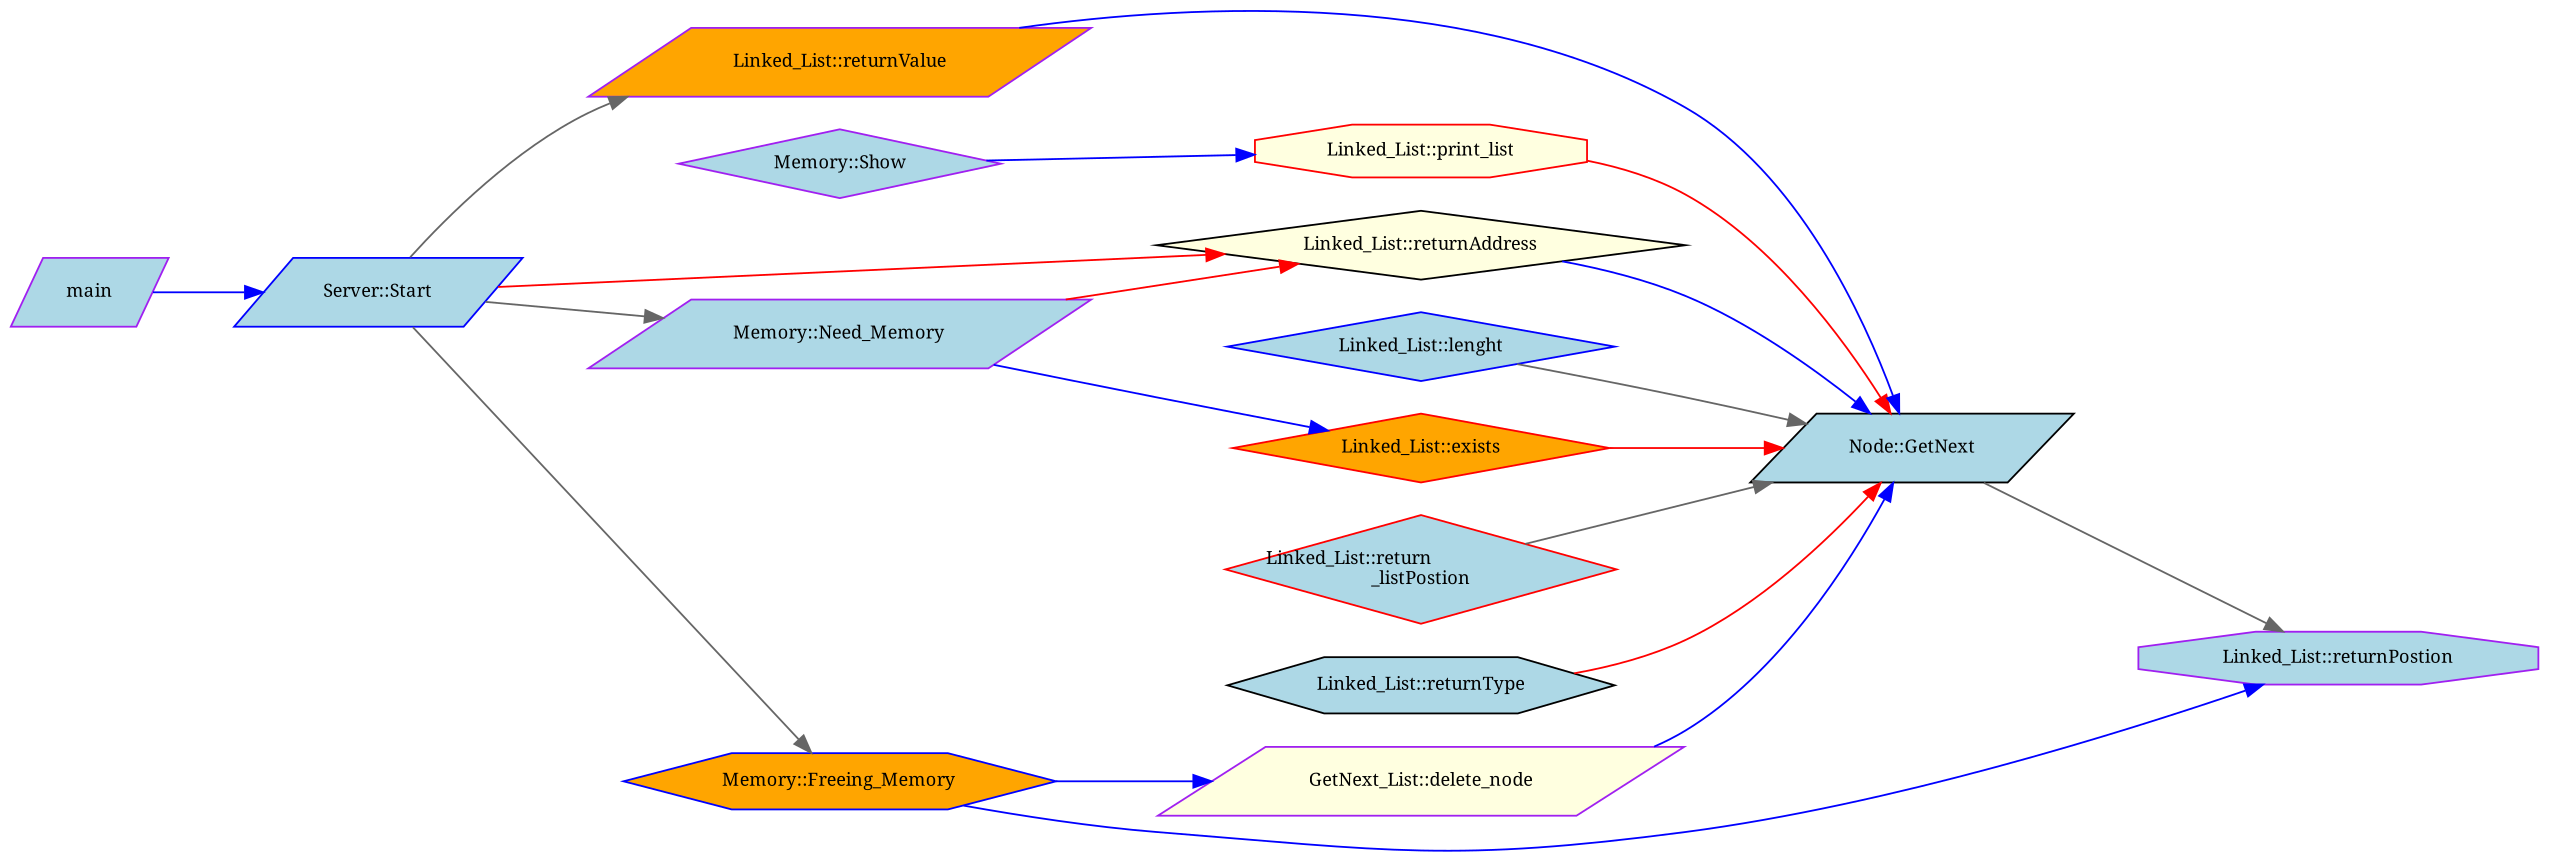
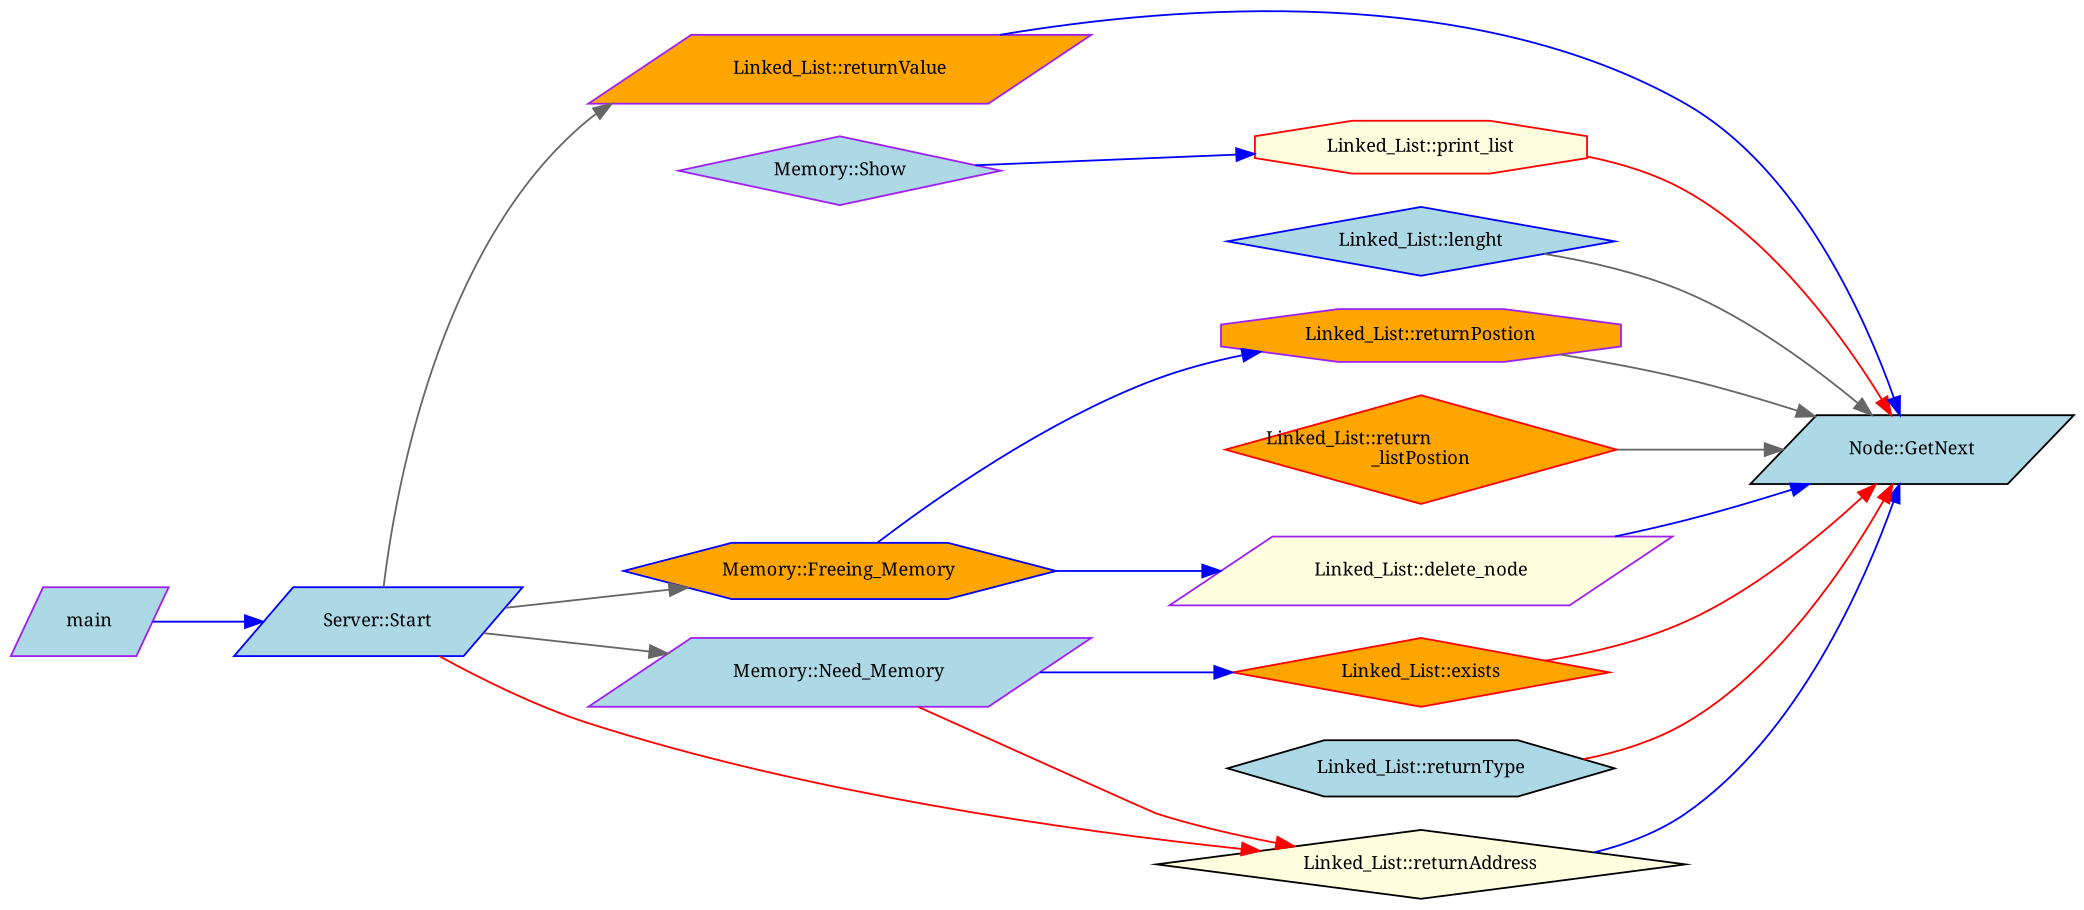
(2125, 553) -> (1680, 378)
(1421, 569) -> (1421, 450)
(2338, 658) -> (1421, 336)
(1421, 781) -> (1421, 571)
